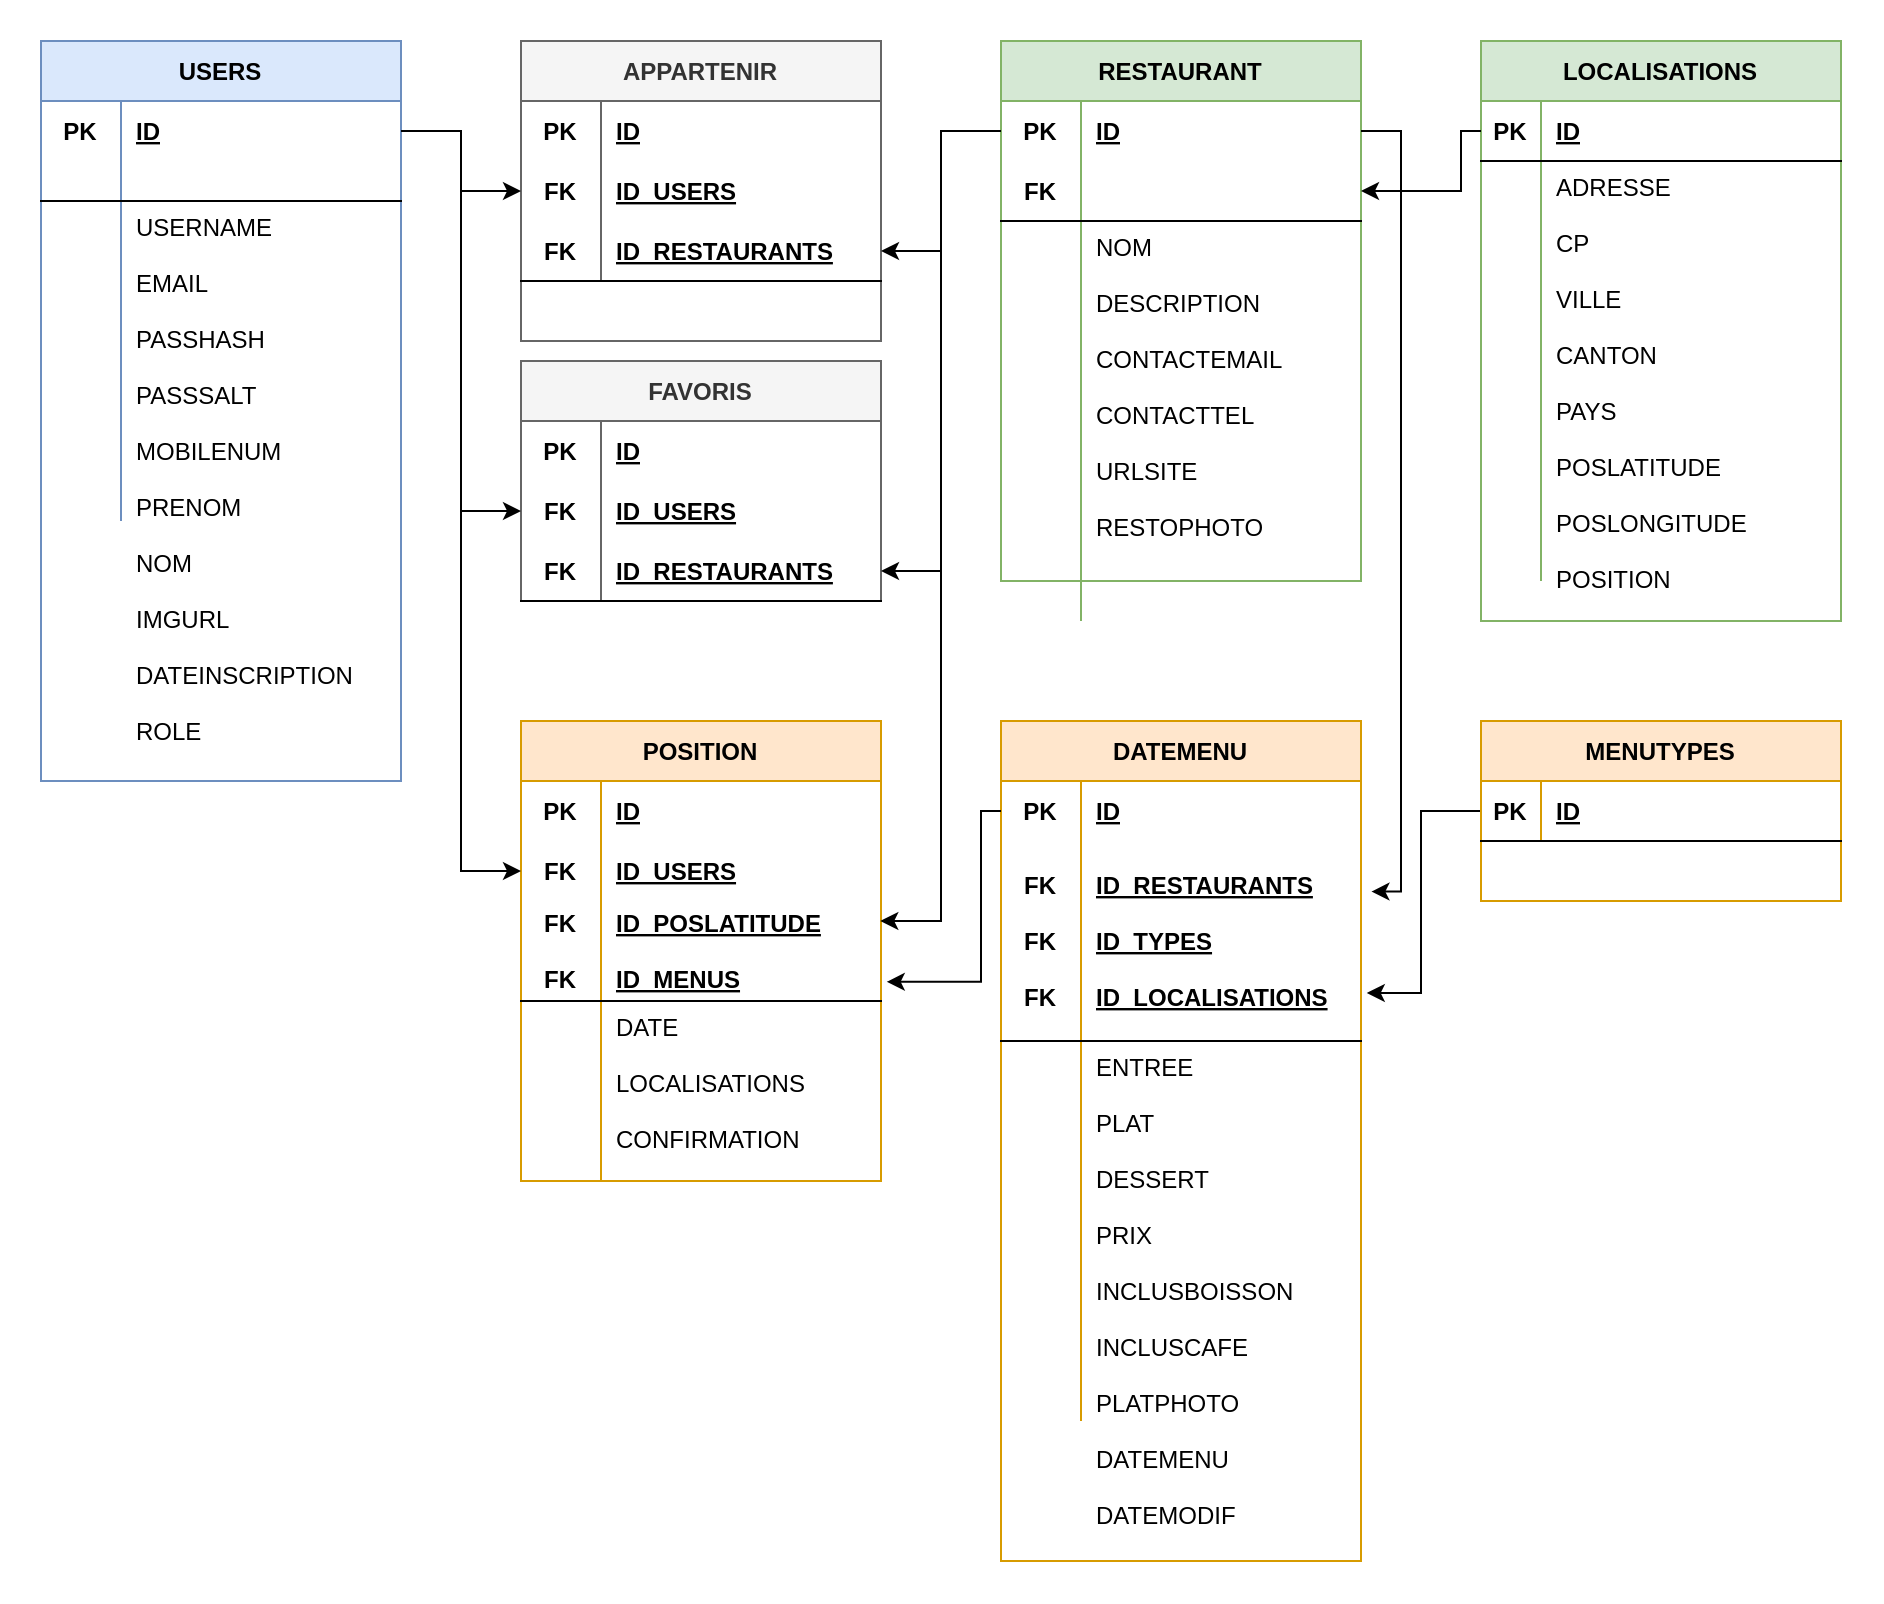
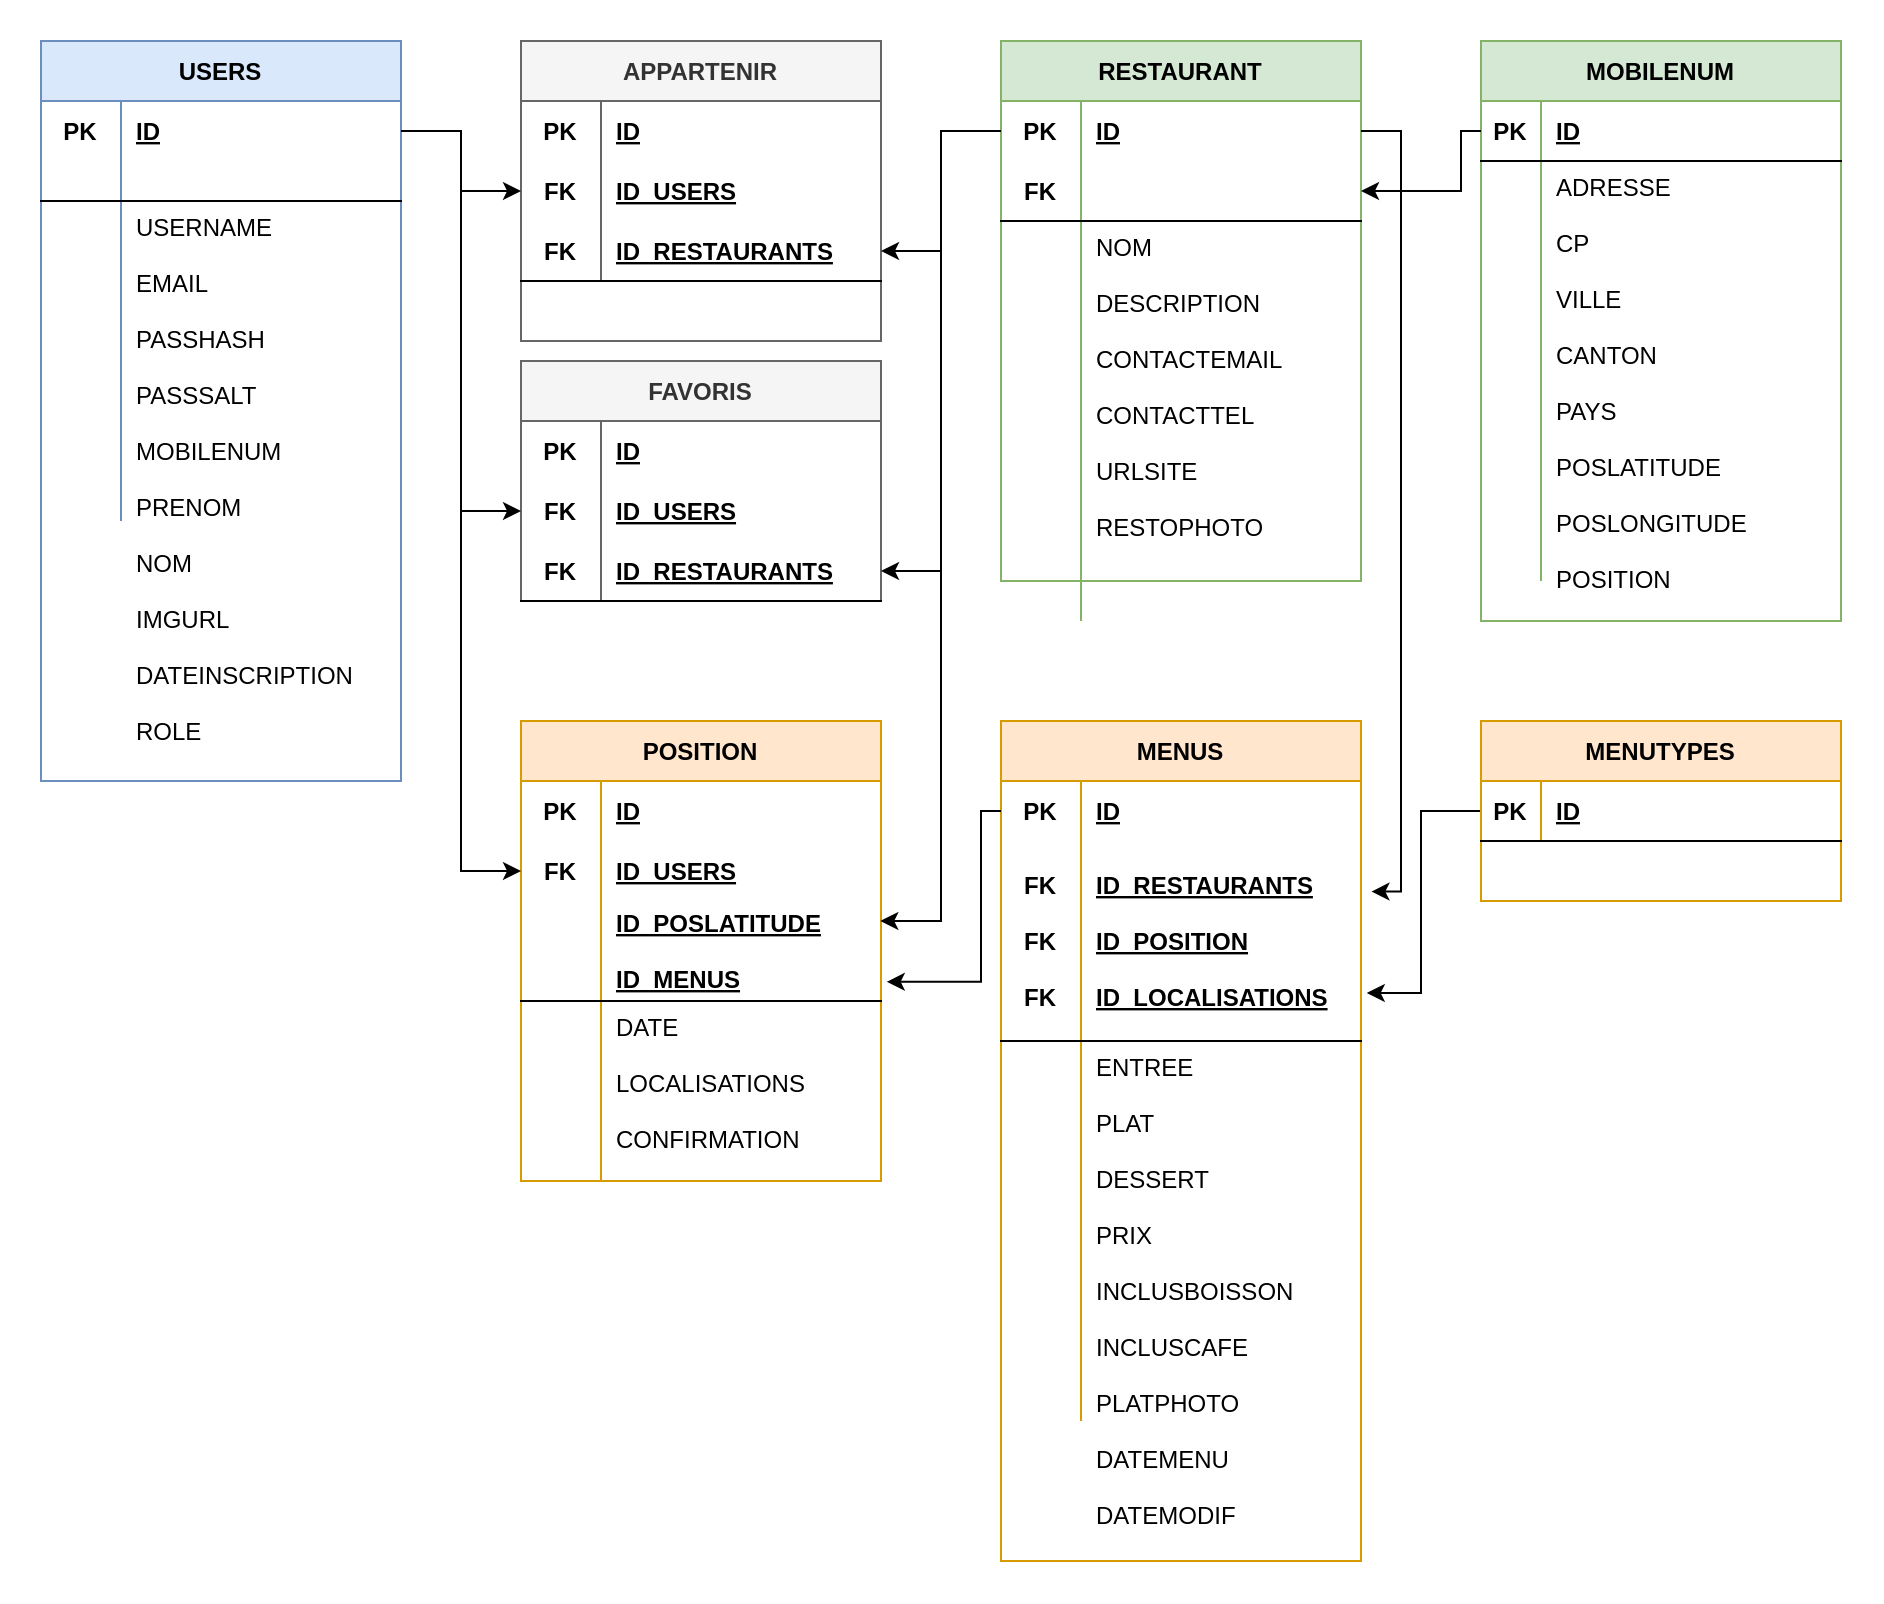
(1660, 72) -> (1660, 72)
(1180, 752) -> (1180, 752)
(1190, 886) -> (1190, 886)
(561, 951) -> none
